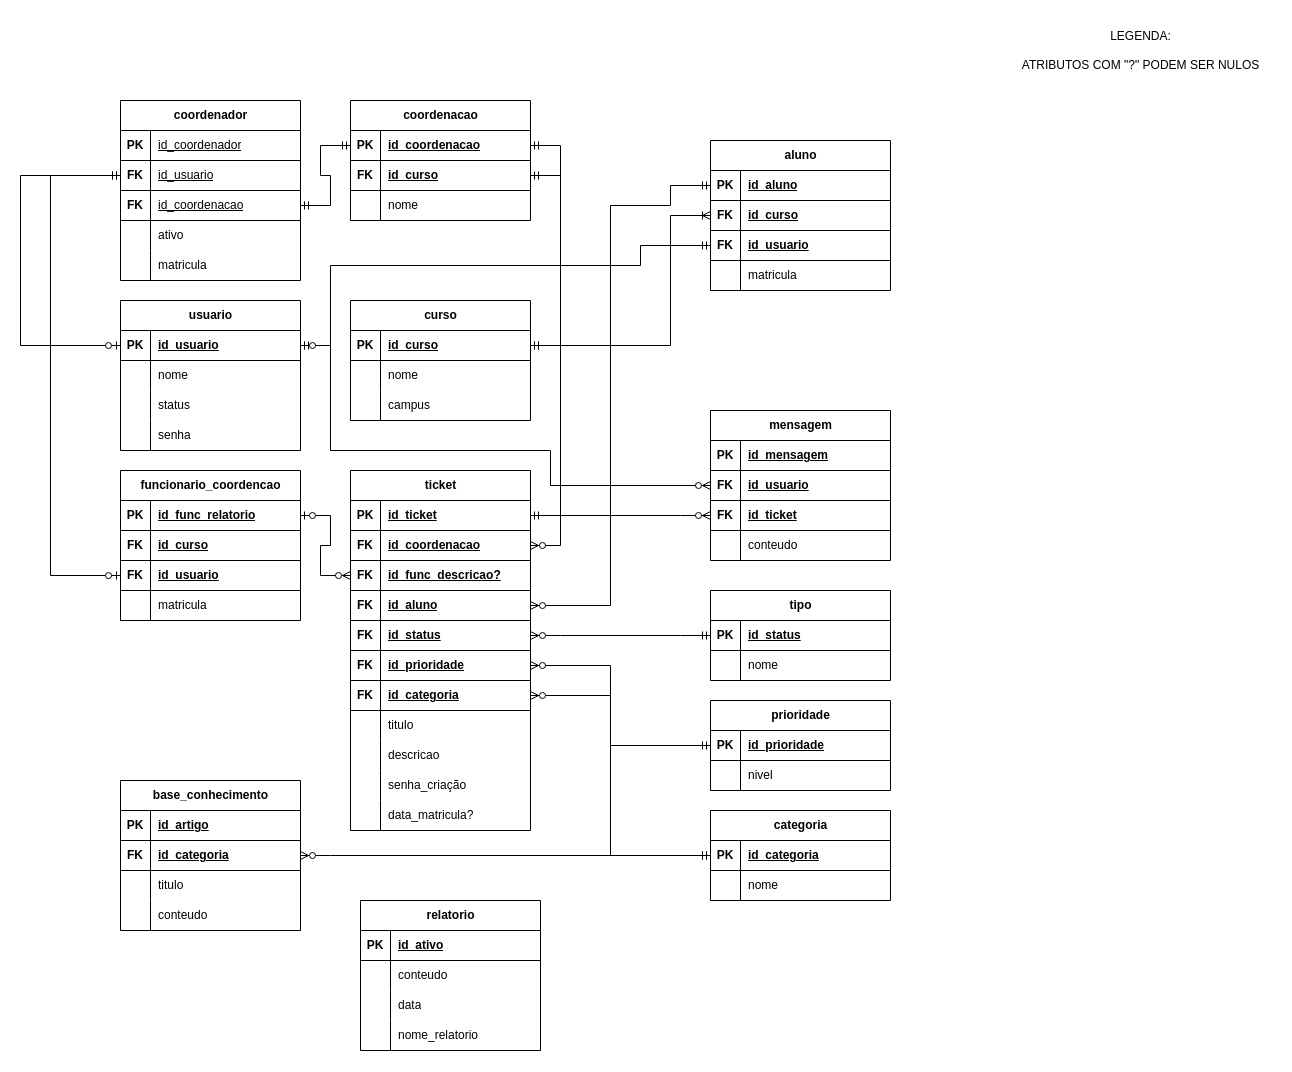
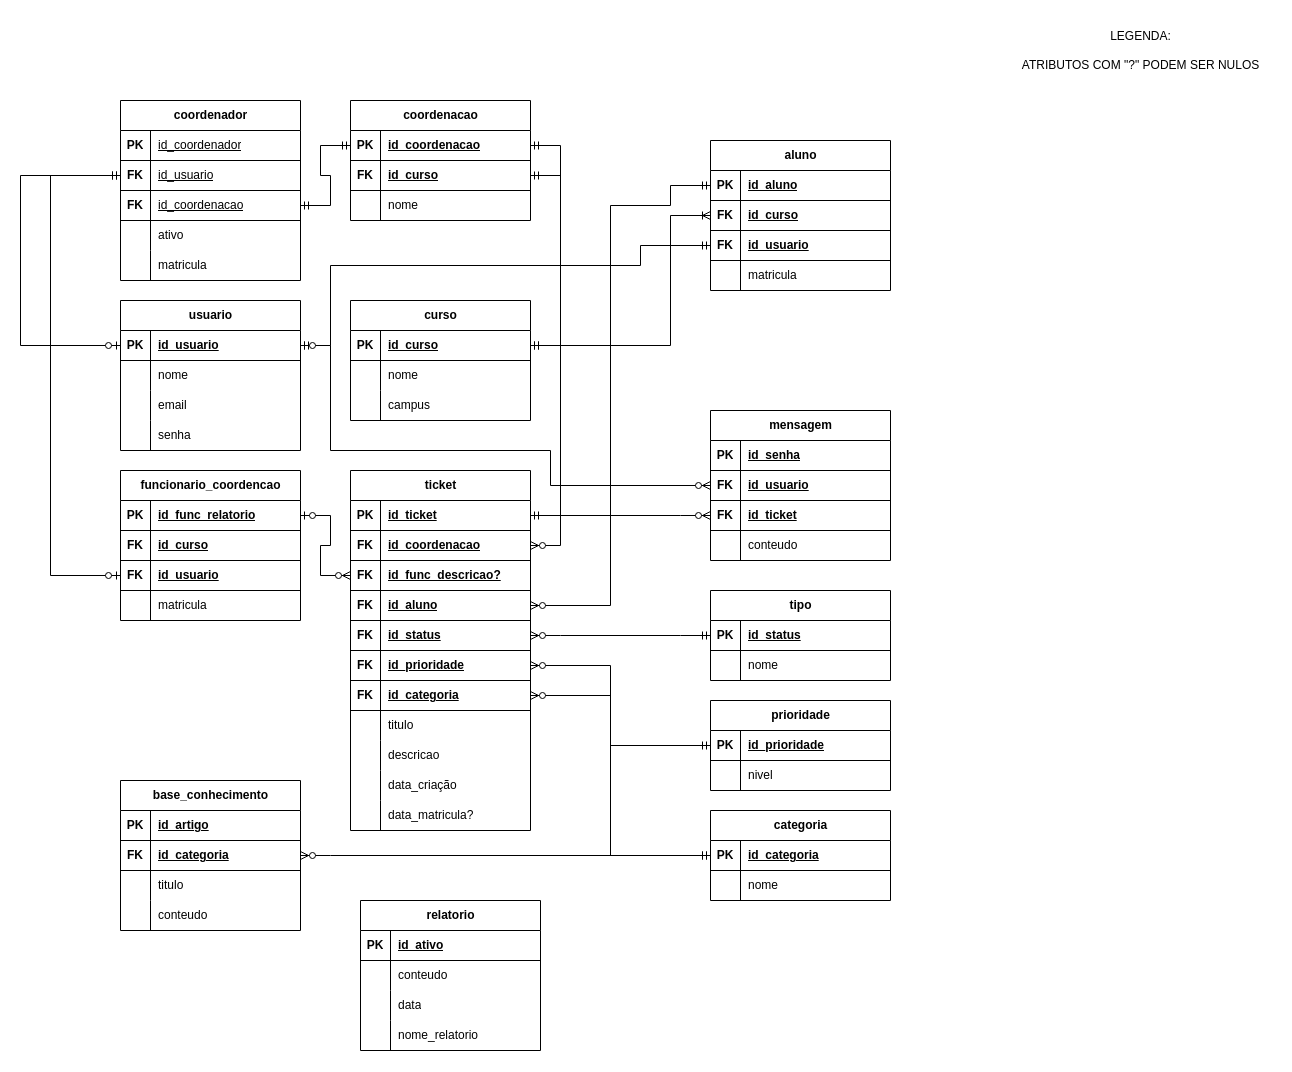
(179, 406) -> (172, 406)
(784, 456) -> (774, 456)
(431, 786) -> (427, 786)
